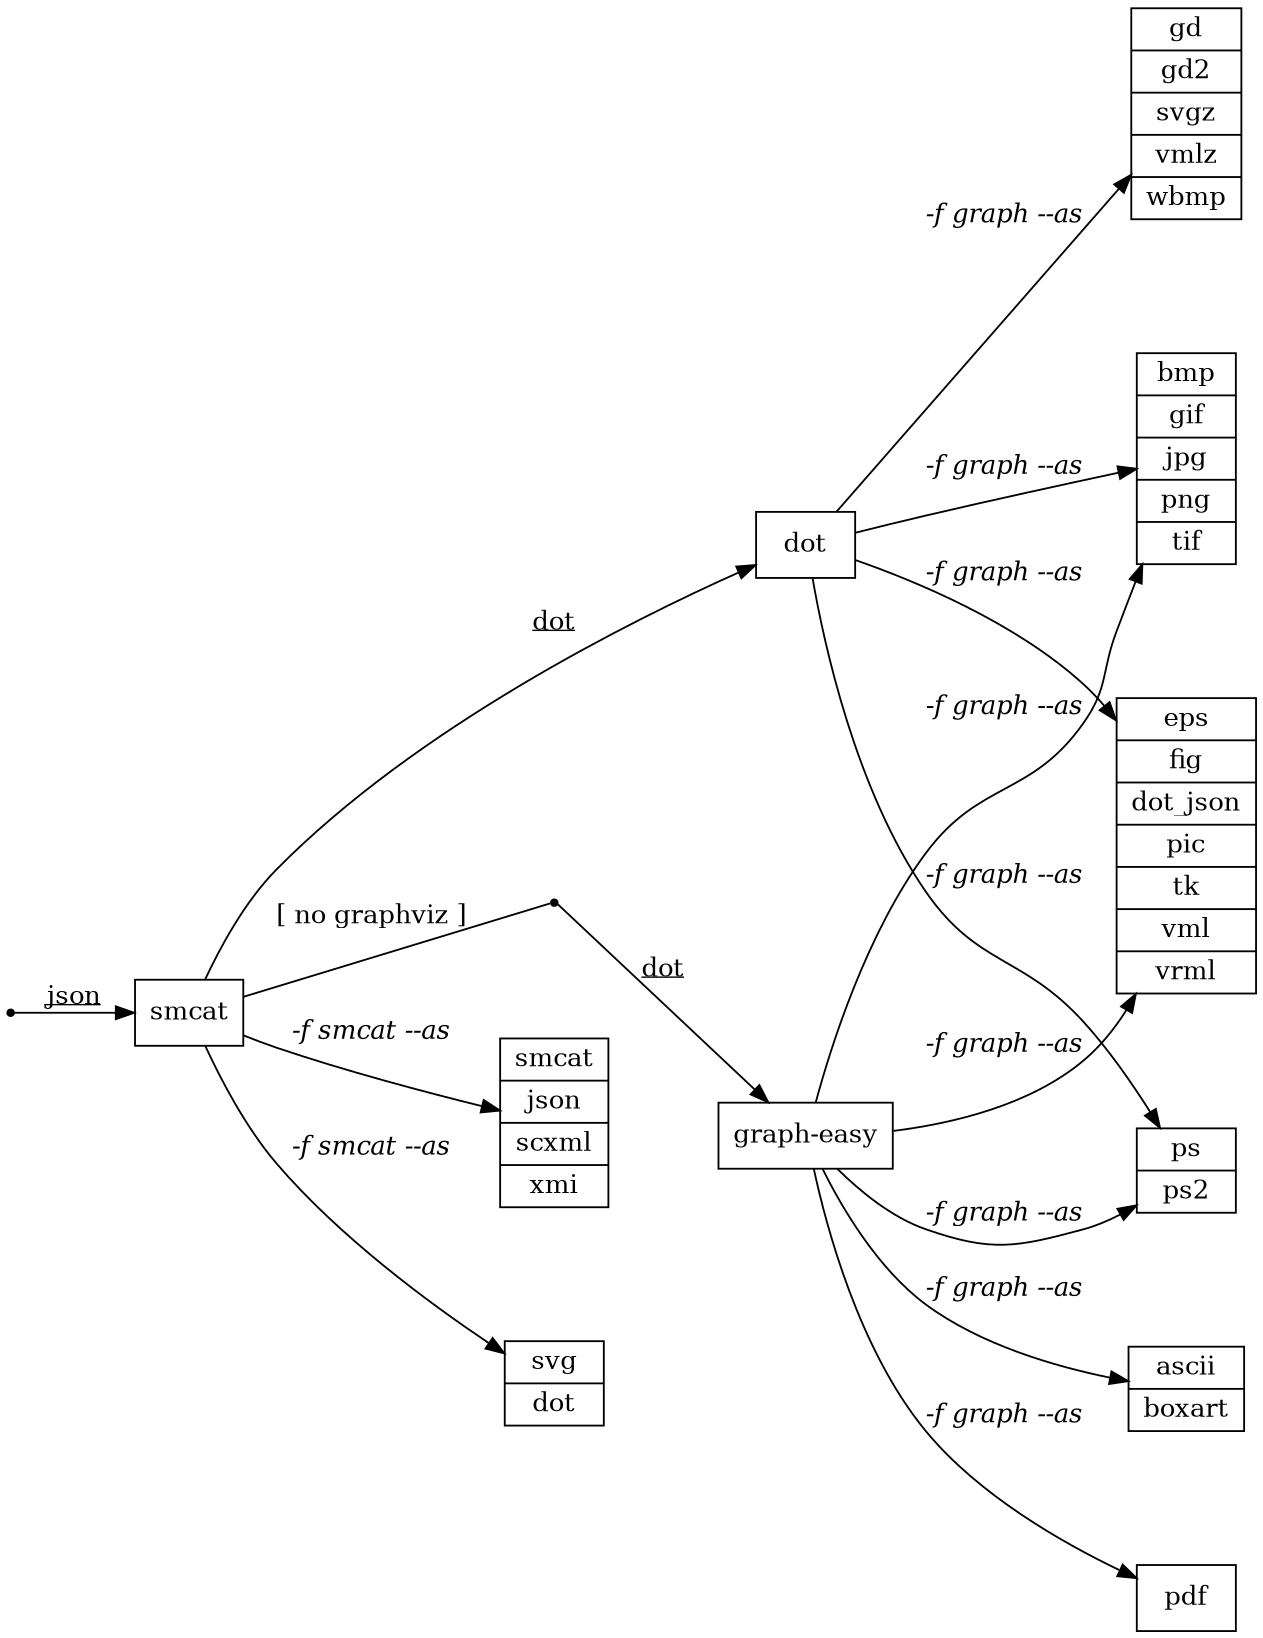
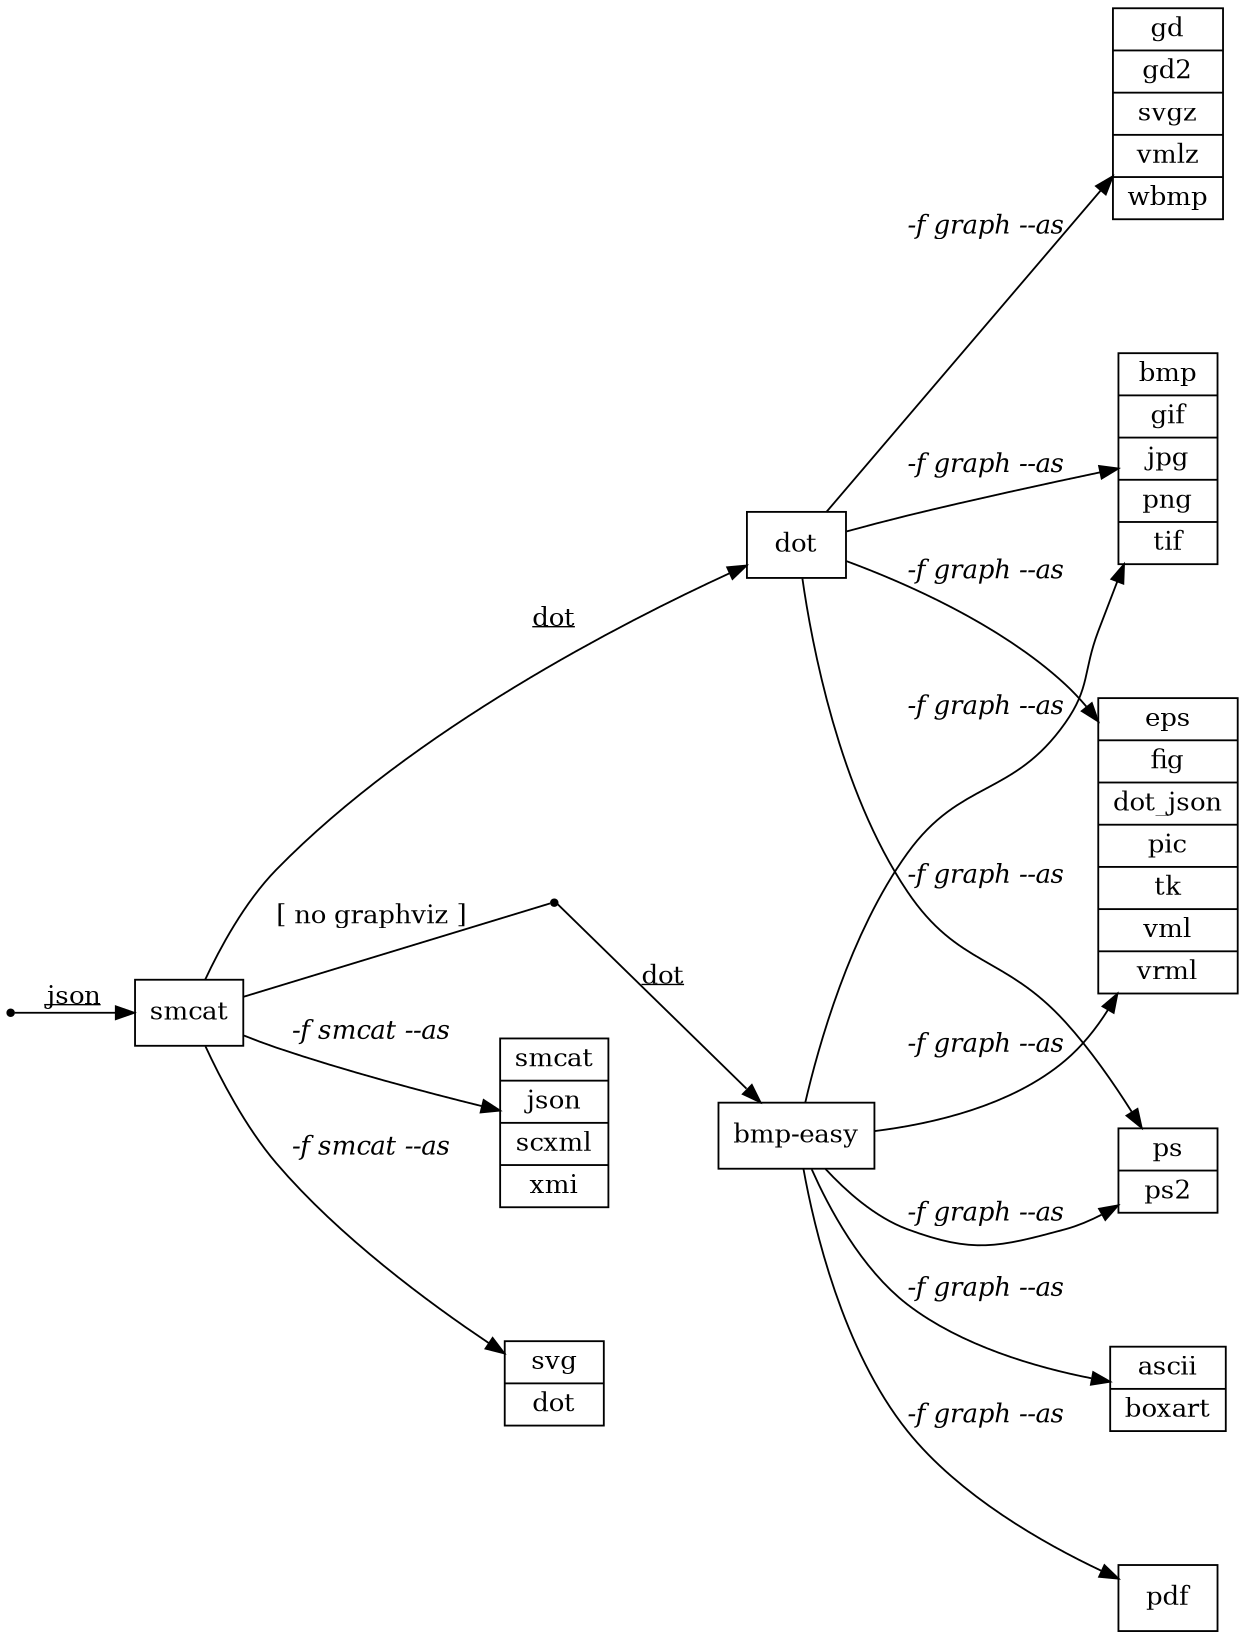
(806, 1136) -> (796, 1136)
